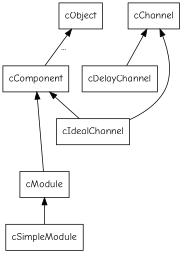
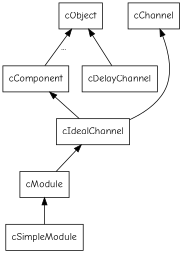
(135, 51) -> (102, 50)
(40, 135) -> (66, 161)
